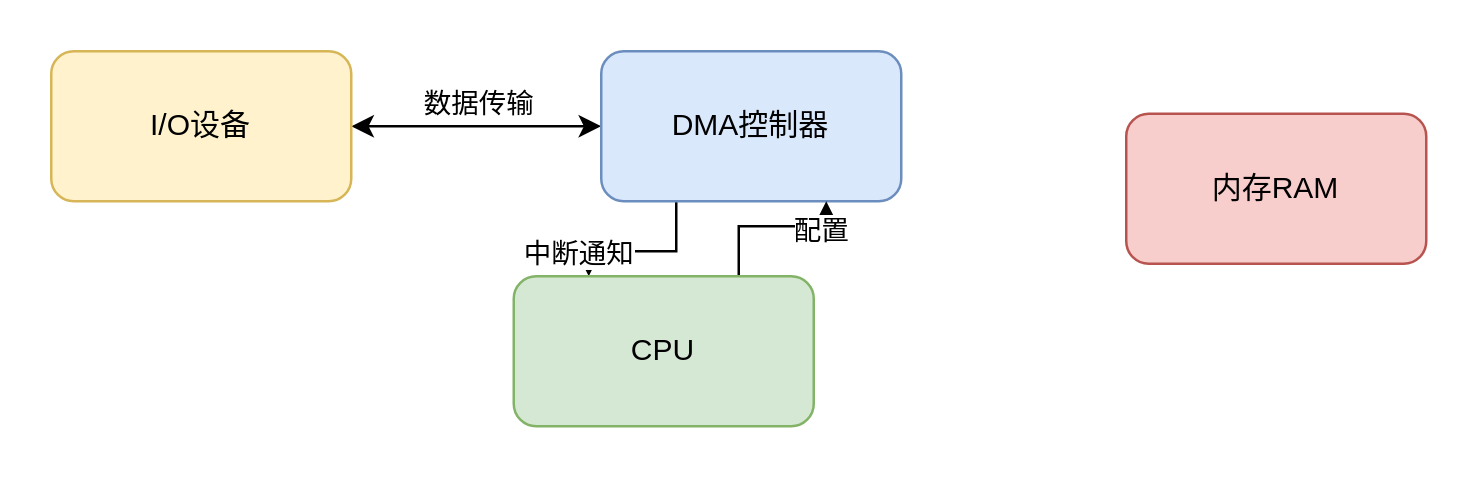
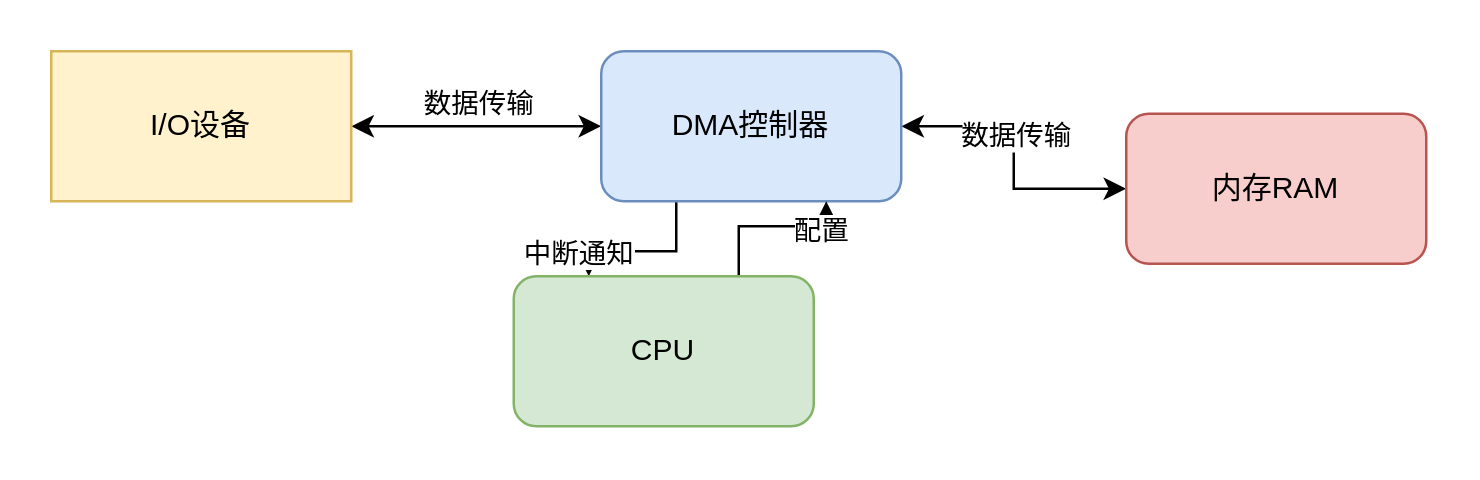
(201, 126) -> (201, 126)
none -> (1014, 158)
